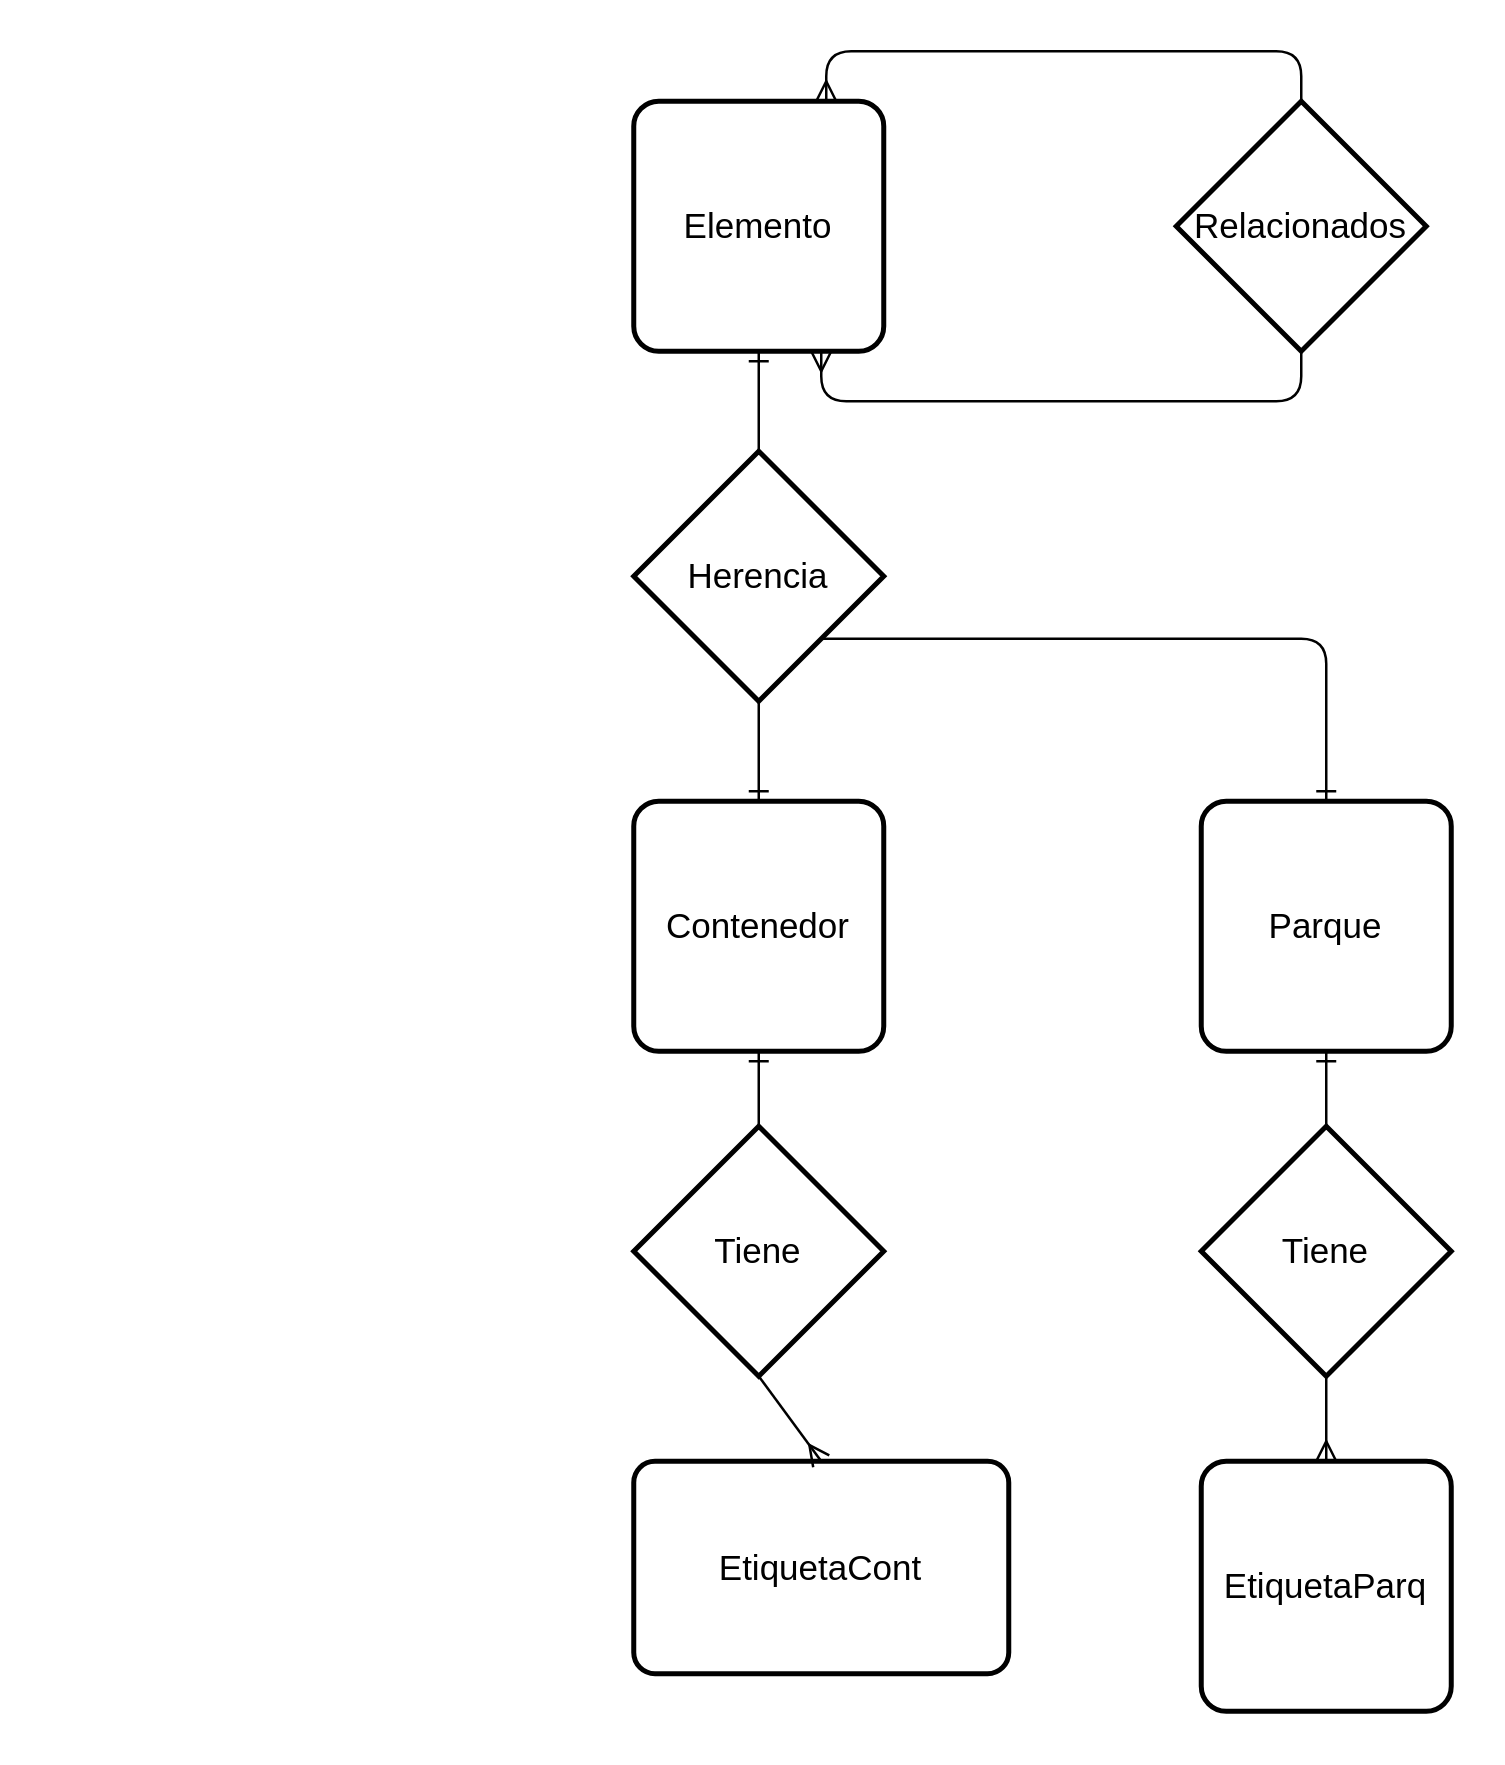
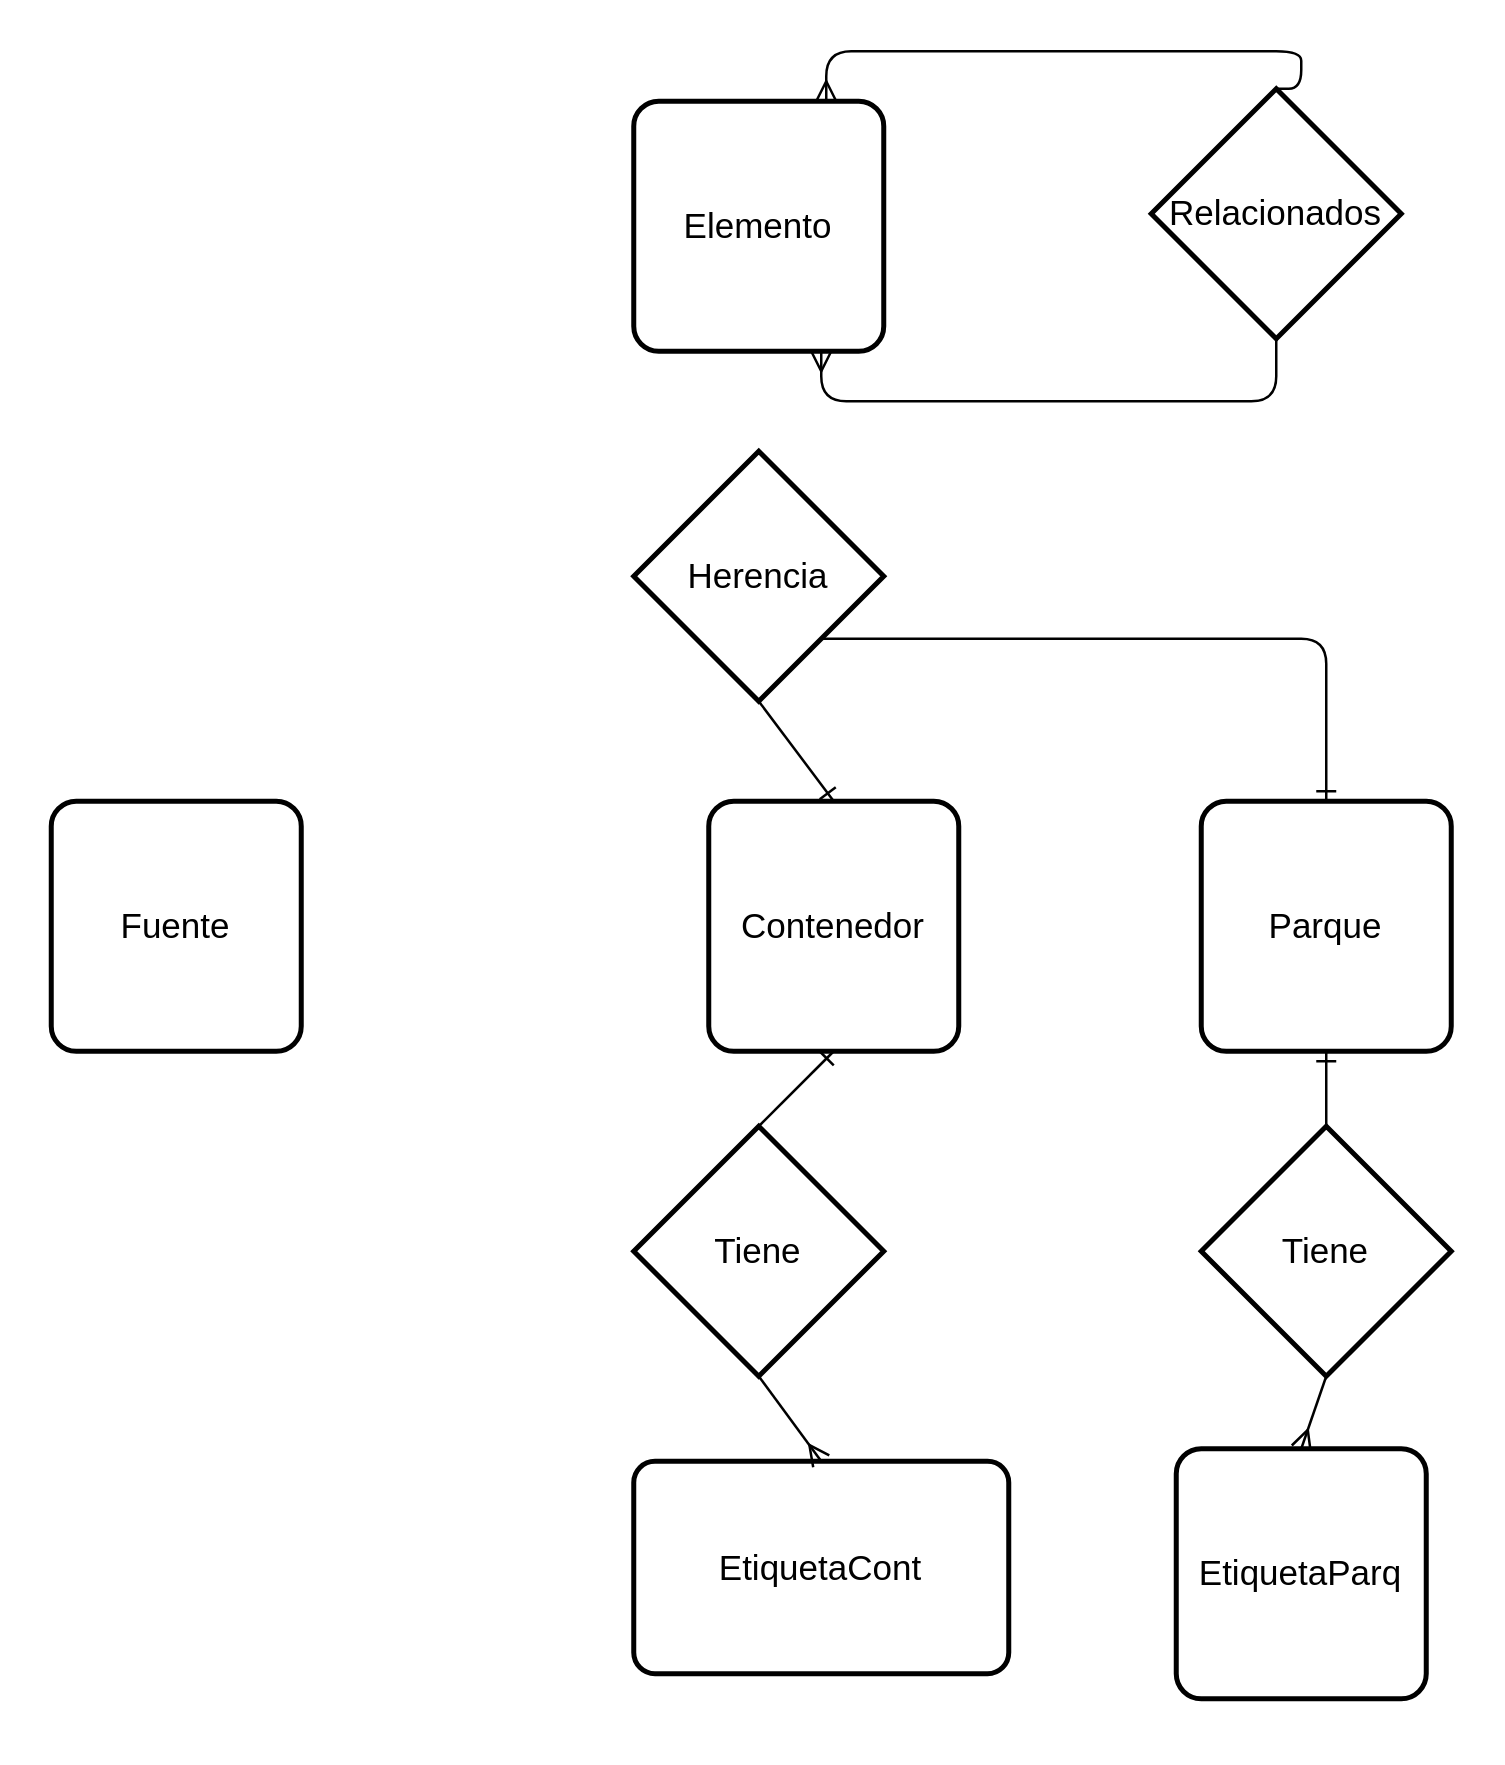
(1301, 226) -> (1276, 214)
(759, 401) -> none
none -> (176, 926)
(759, 926) -> (834, 926)
(1326, 1586) -> (1301, 1574)
